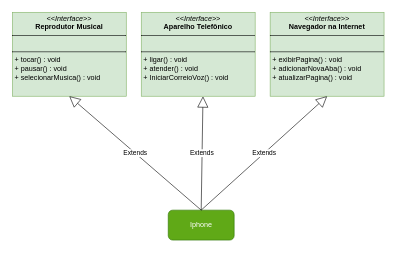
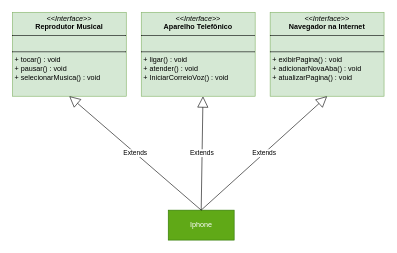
(201, 225) -> (201, 225)
